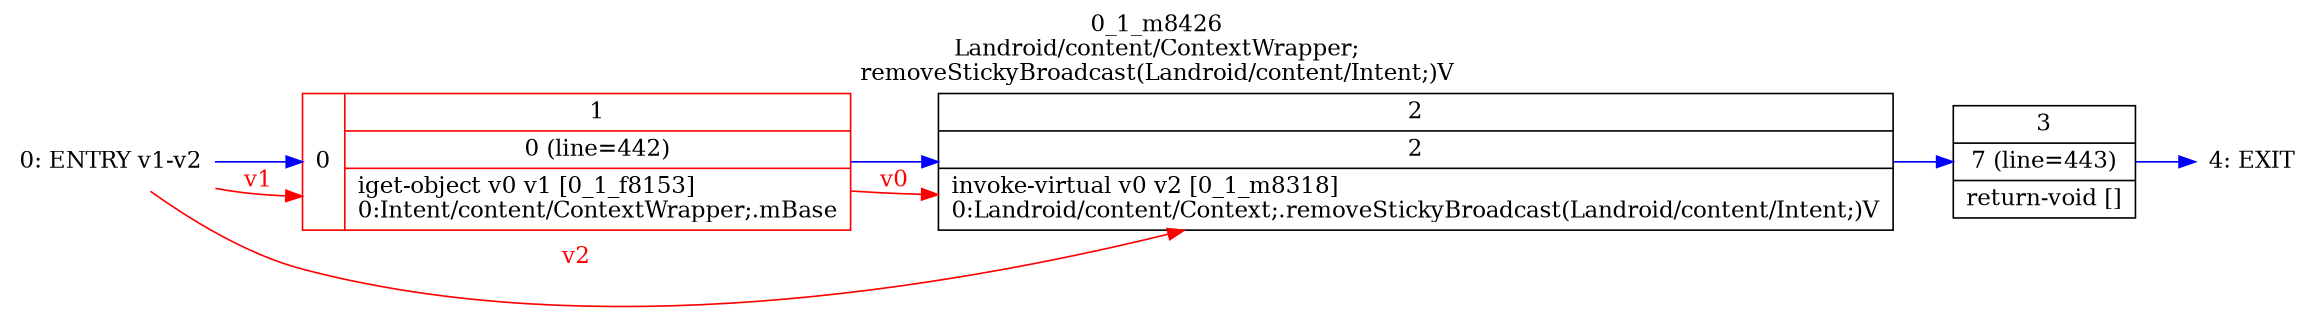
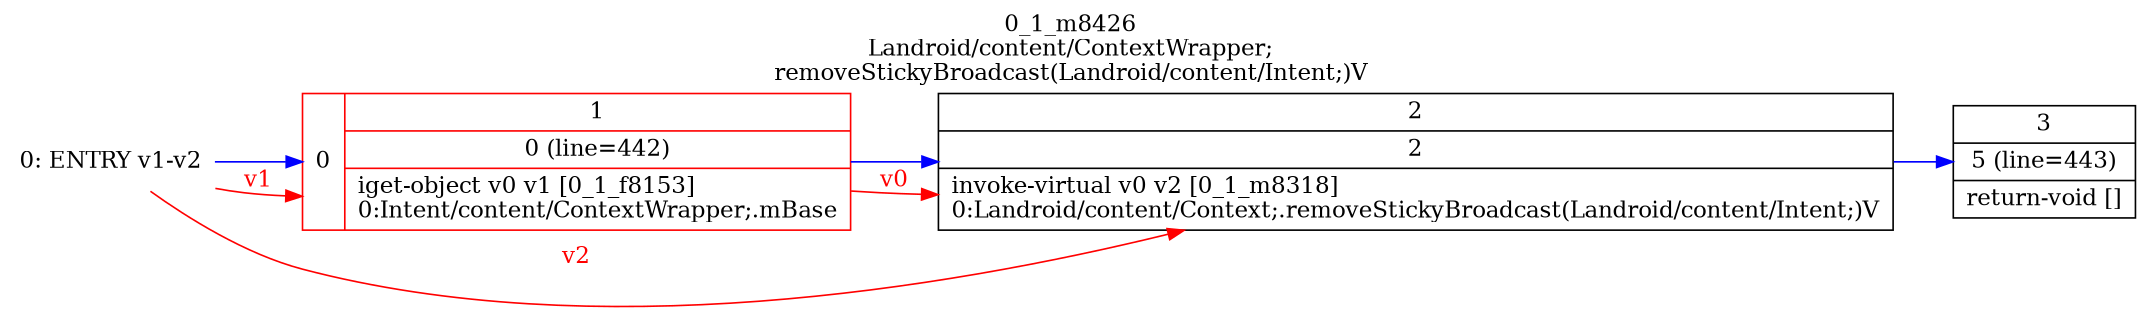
(2044, 161) -> (2044, 161)
(2252, 162) -> none
